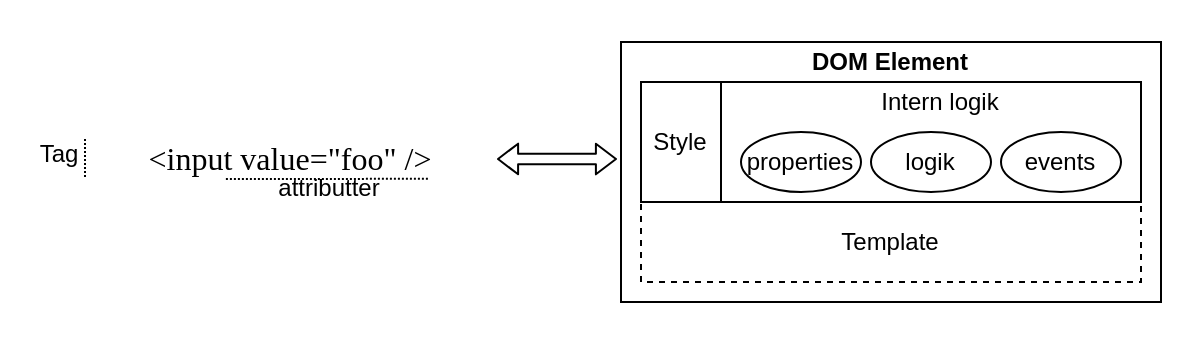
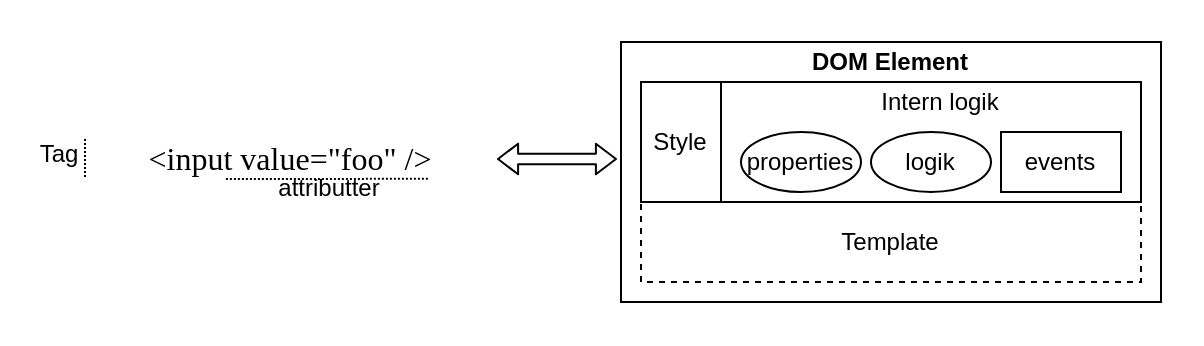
(1061, 162) -> (1061, 162)
